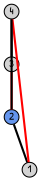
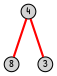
(12, 38) -> (37, 38)
(12, 117) -> none
(30, 170) -> (12, 64)
